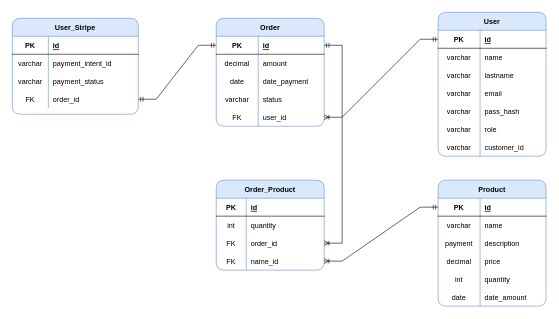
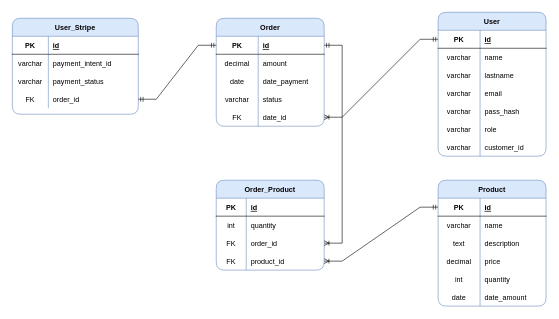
(276, 118) -> (276, 118)
(459, 244) -> (459, 244)
(264, 262) -> (270, 262)
